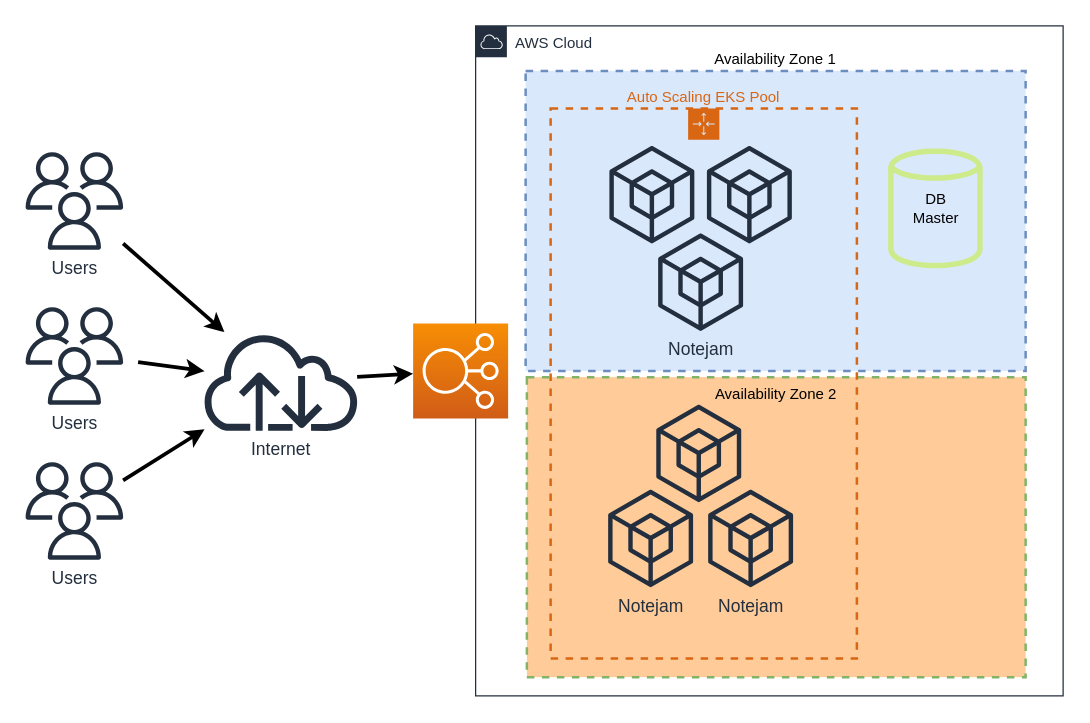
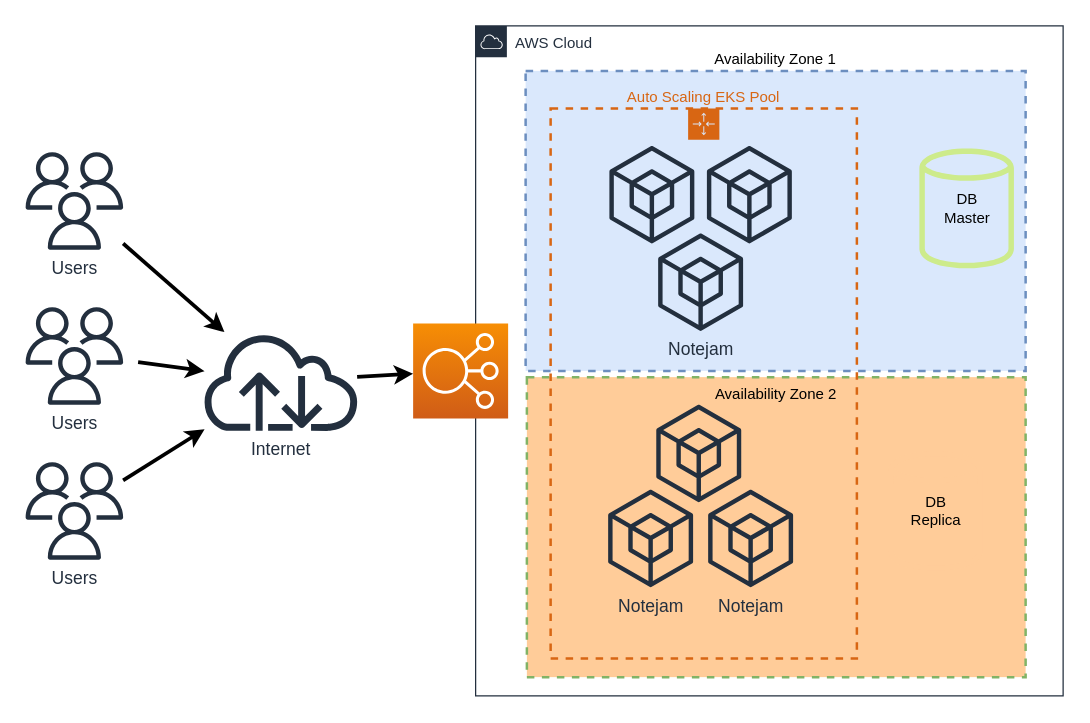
(935, 208) -> (967, 208)
none -> (935, 511)
